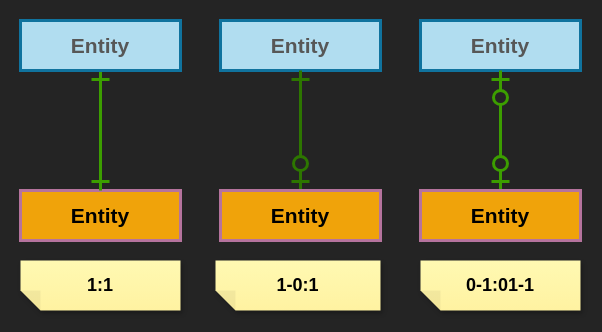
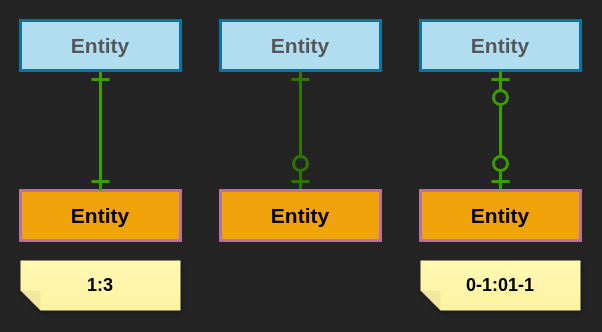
(101, 286) -> (101, 286)
(298, 286) -> none
